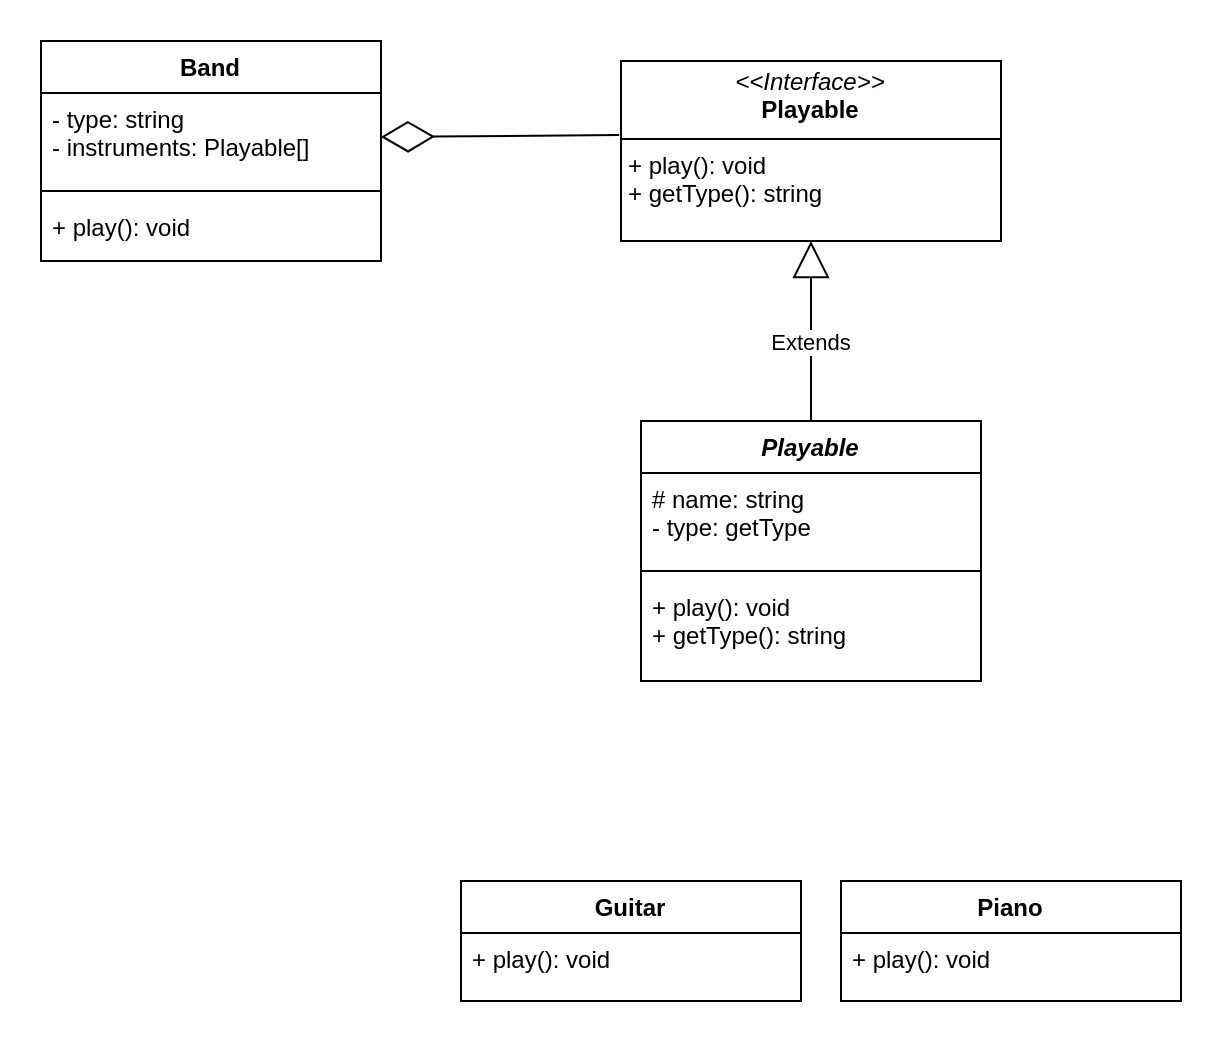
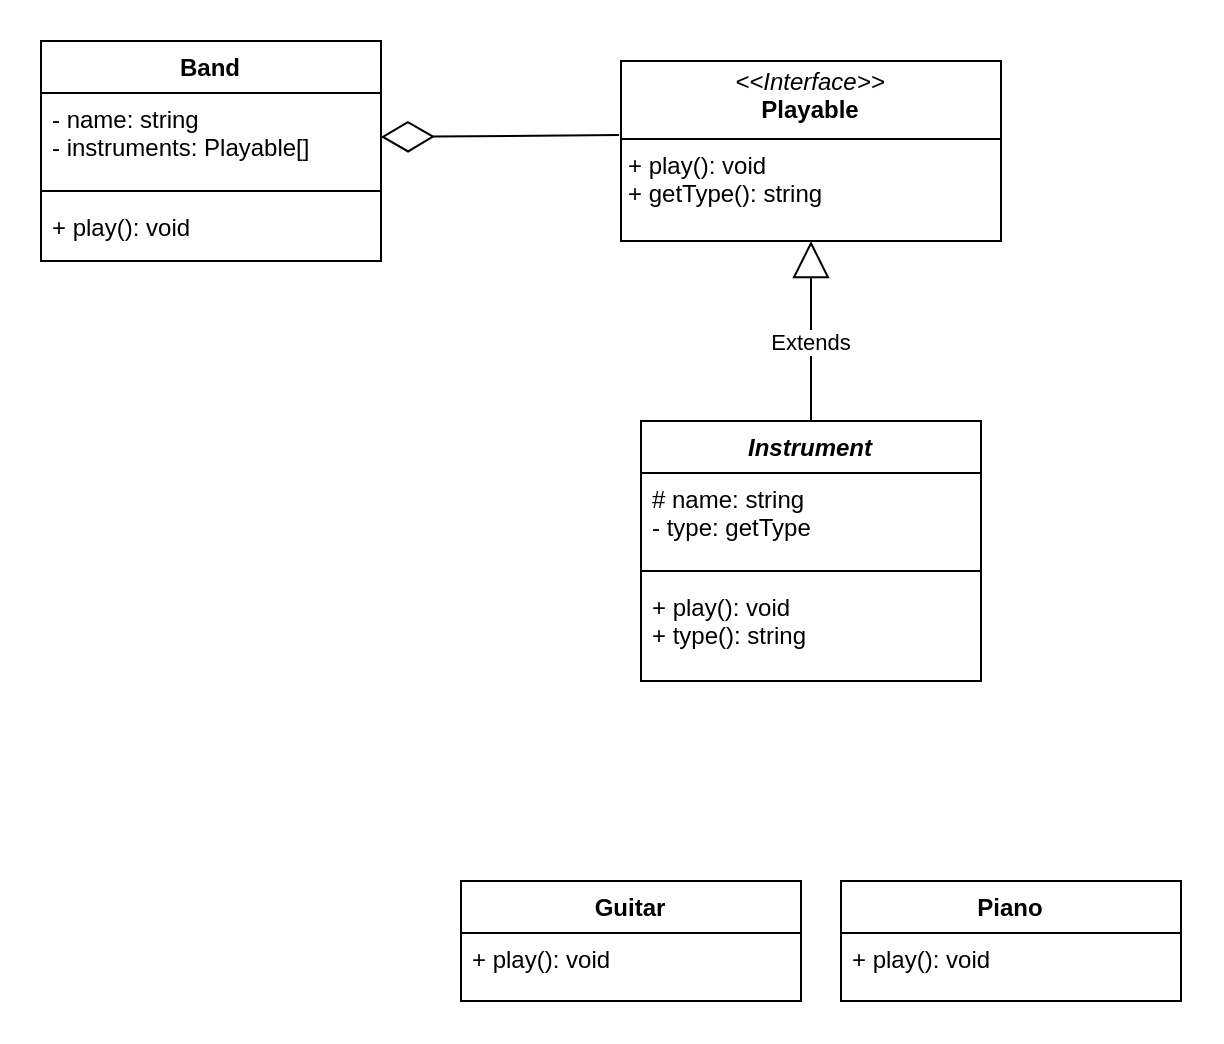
(202, 136) -> (202, 136)
(811, 449) -> (811, 449)
(768, 624) -> (748, 624)
